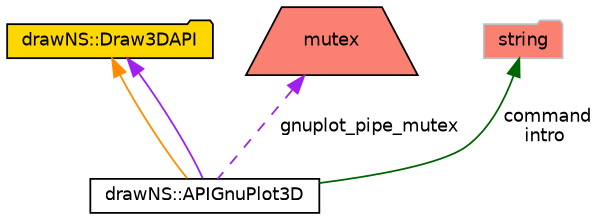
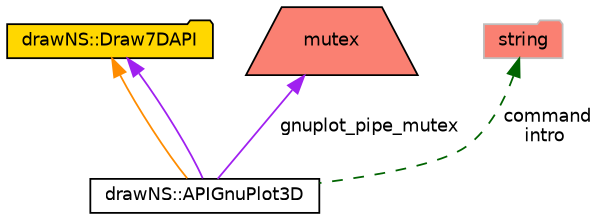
(110, 41) -> (110, 41)
(255, 134) -> (255, 134)
(436, 160) -> (436, 160)
